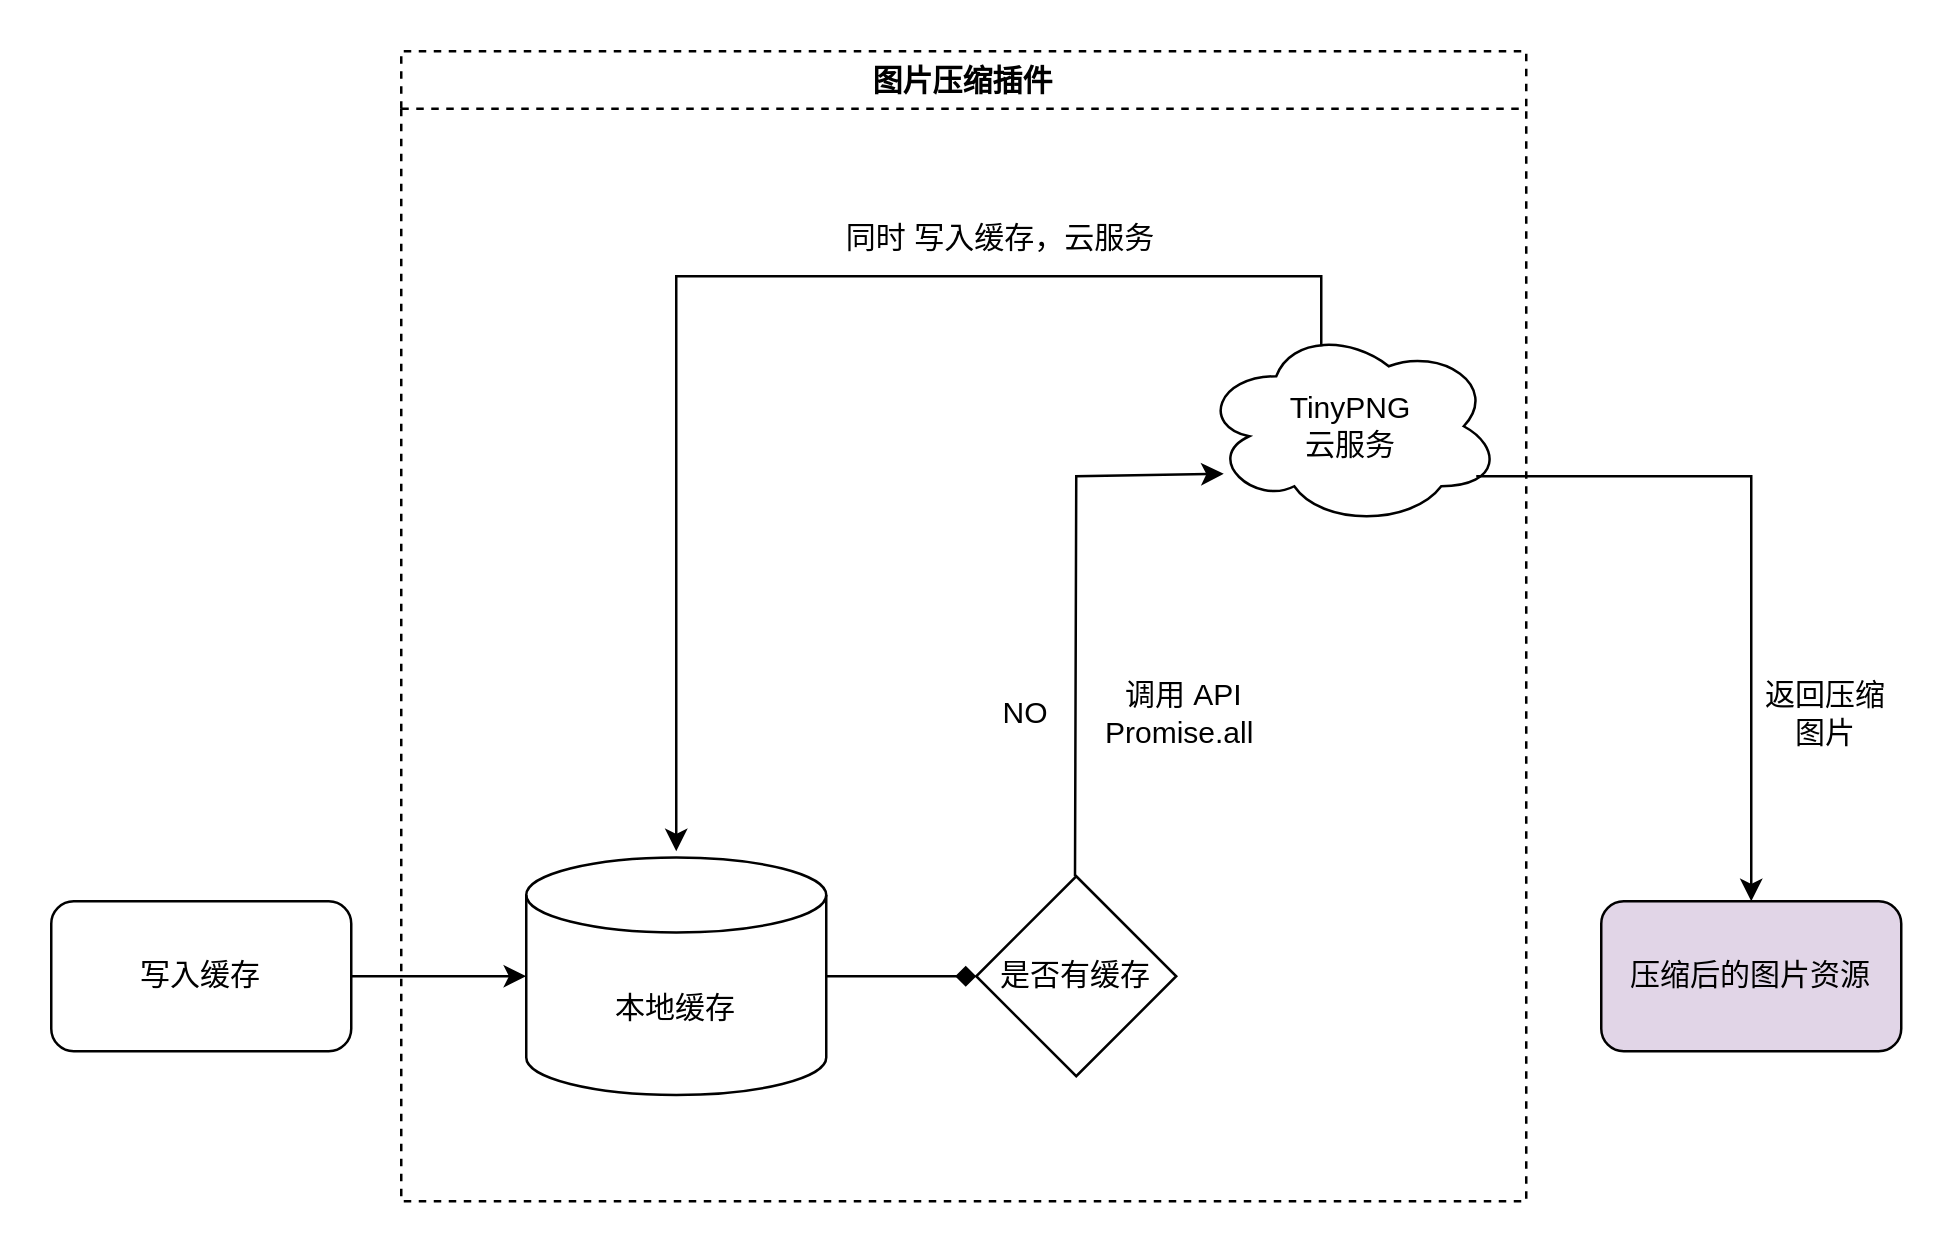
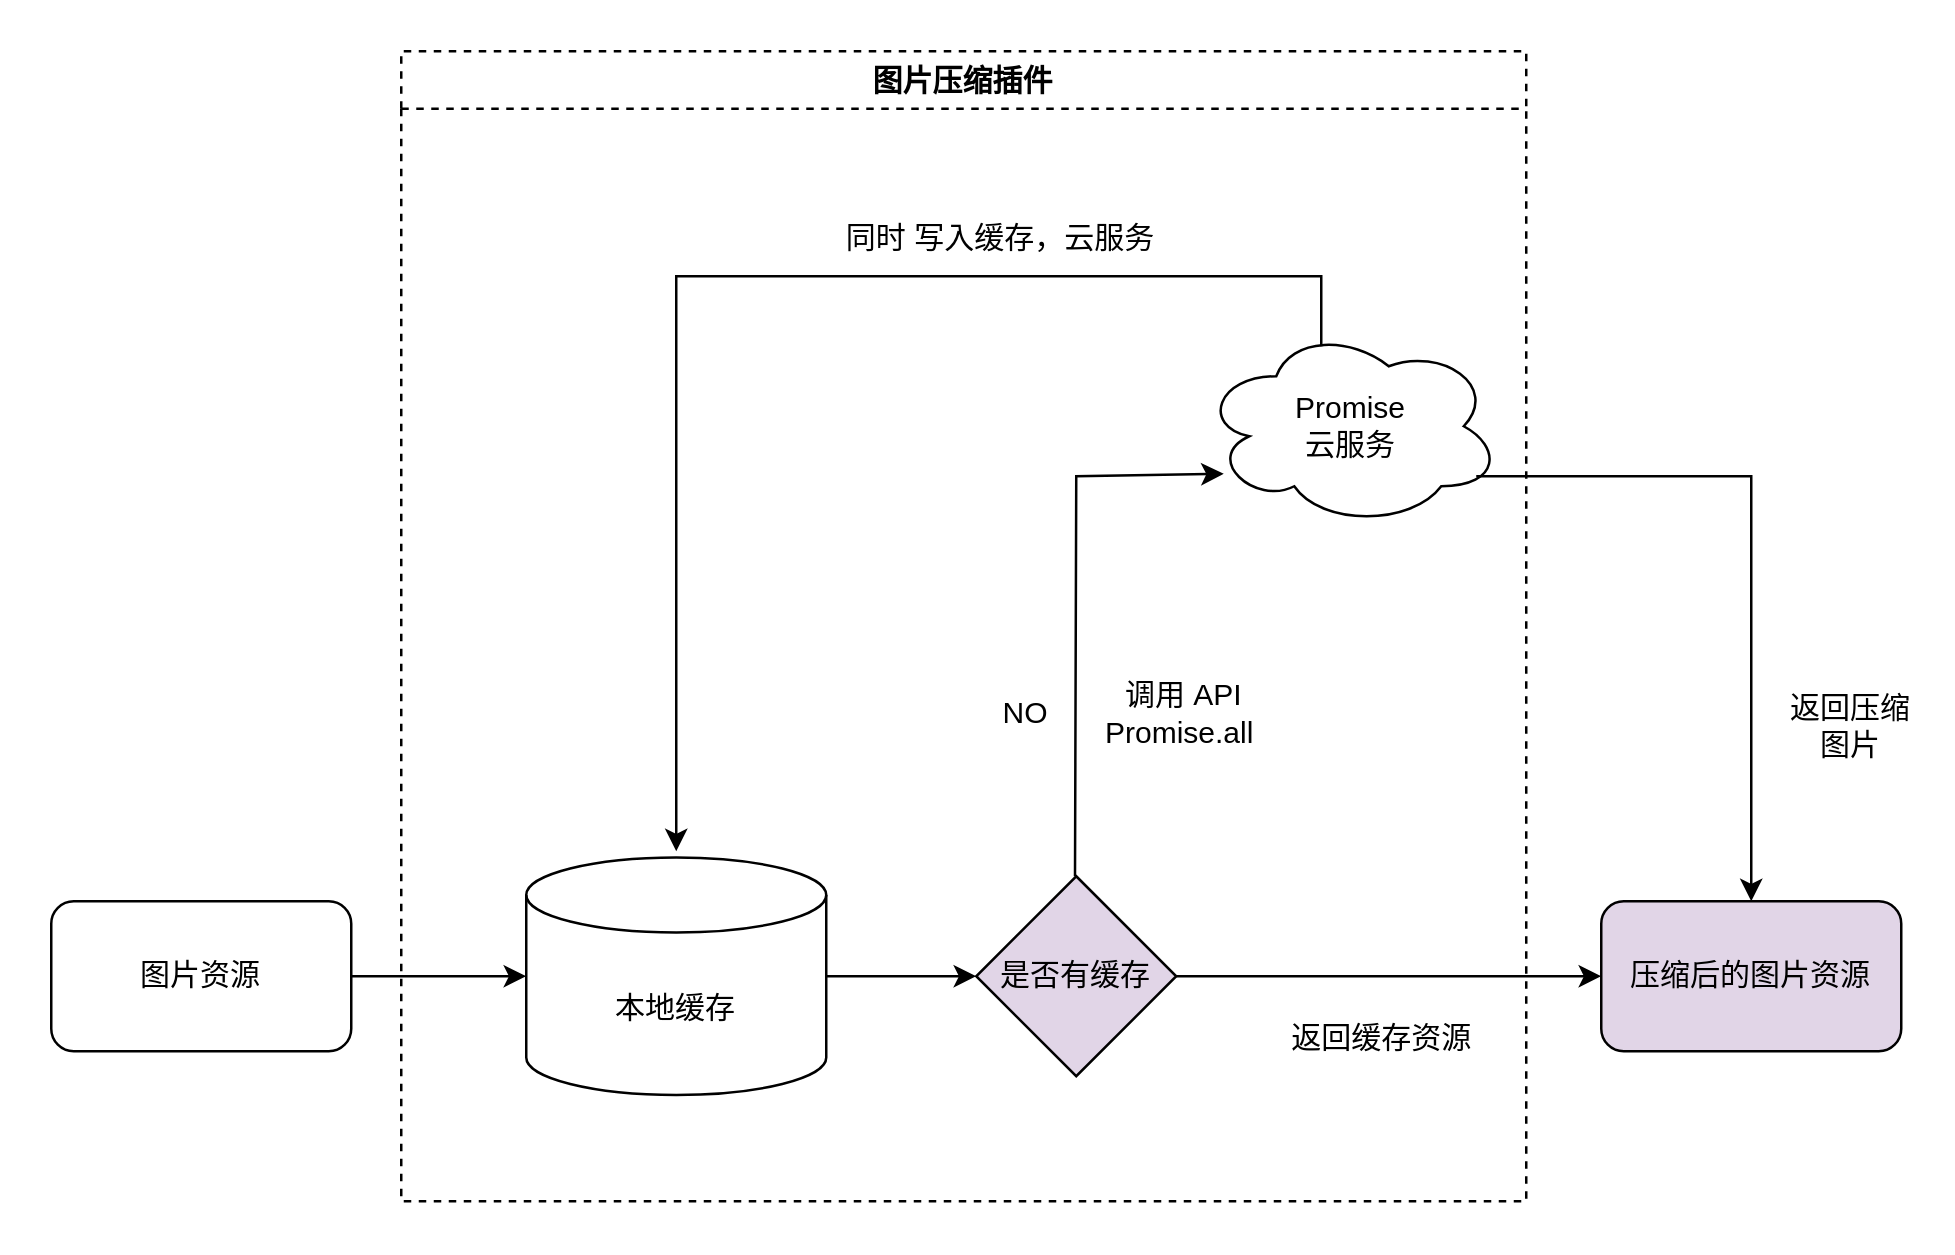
(1351, 426) -> (1351, 426)
(1826, 714) -> (1851, 726)
(201, 976) -> (201, 976)
(956, 976) -> (957, 976)
(1076, 976) -> (1076, 976)
none -> (1348, 976)
none -> (1383, 1039)
